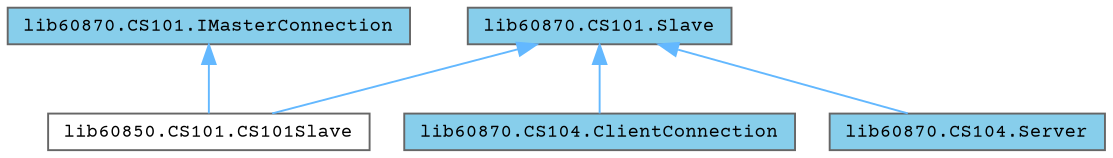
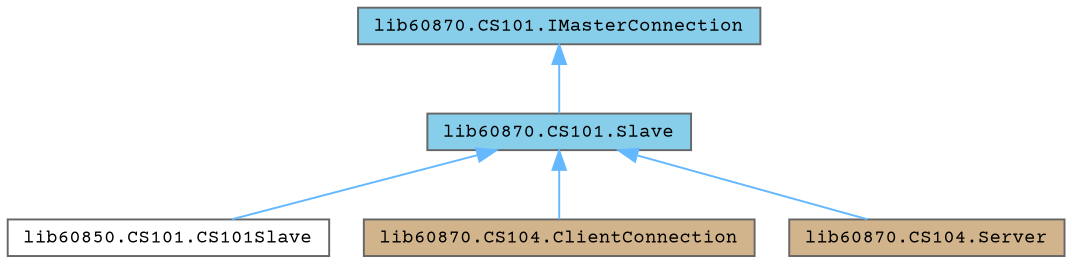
(209, 89) -> (559, 89)
(600, 132) -> (559, 238)
(967, 132) -> (927, 238)
